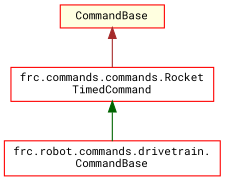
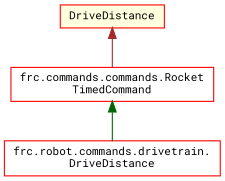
(112, 16) -> (112, 16)
(112, 158) -> (112, 158)
